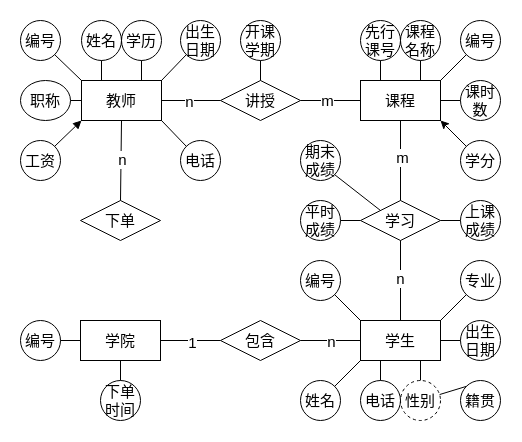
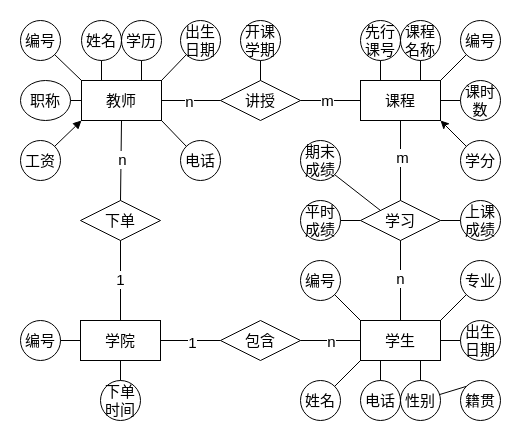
none -> (121, 281)
(421, 401) -> (421, 401)
